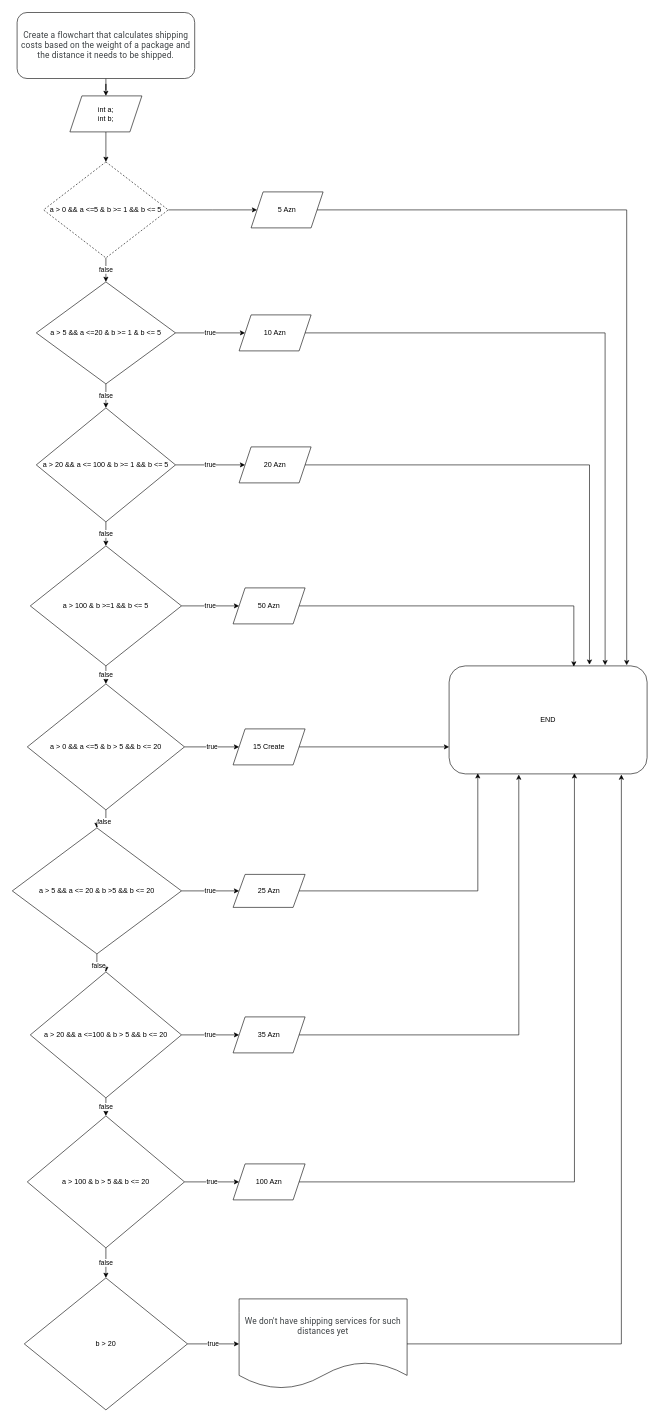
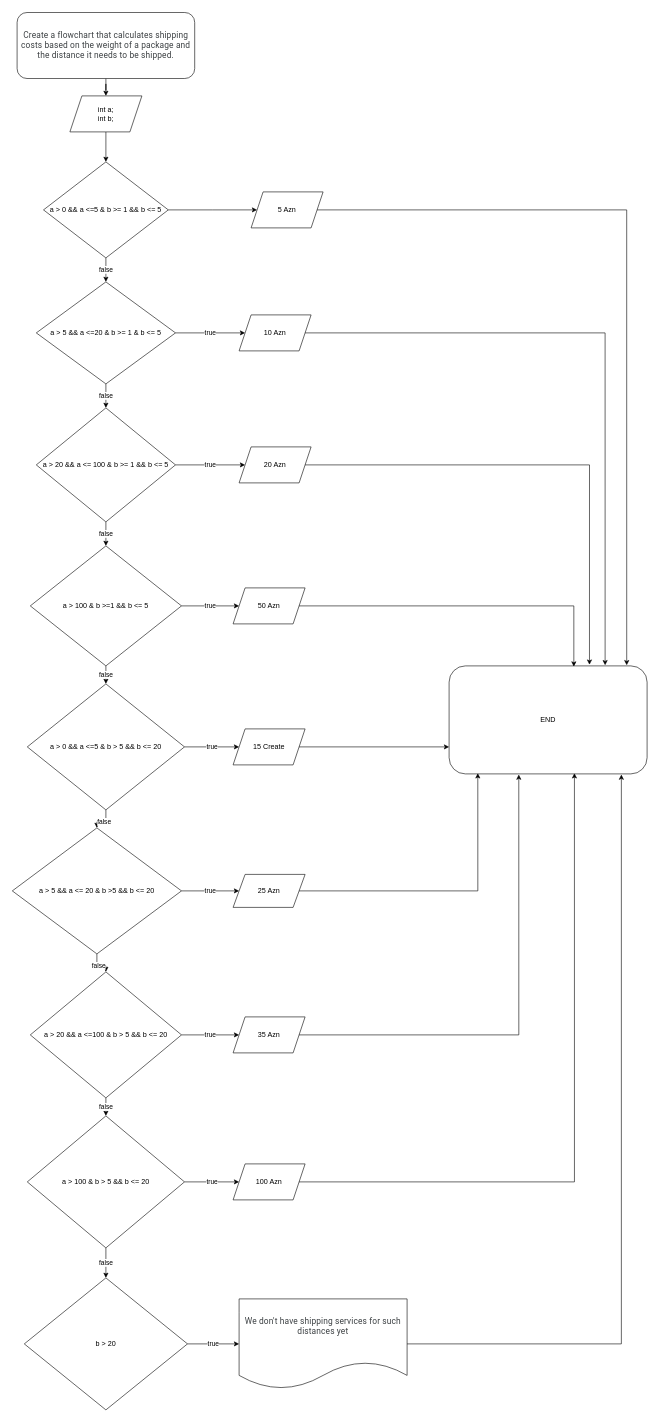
(106, 210) -> (106, 210)
